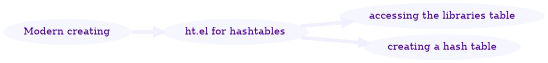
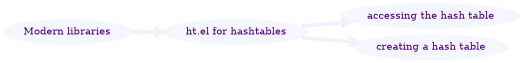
(442, 16) -> (431, 16)
(67, 32) -> (67, 32)
